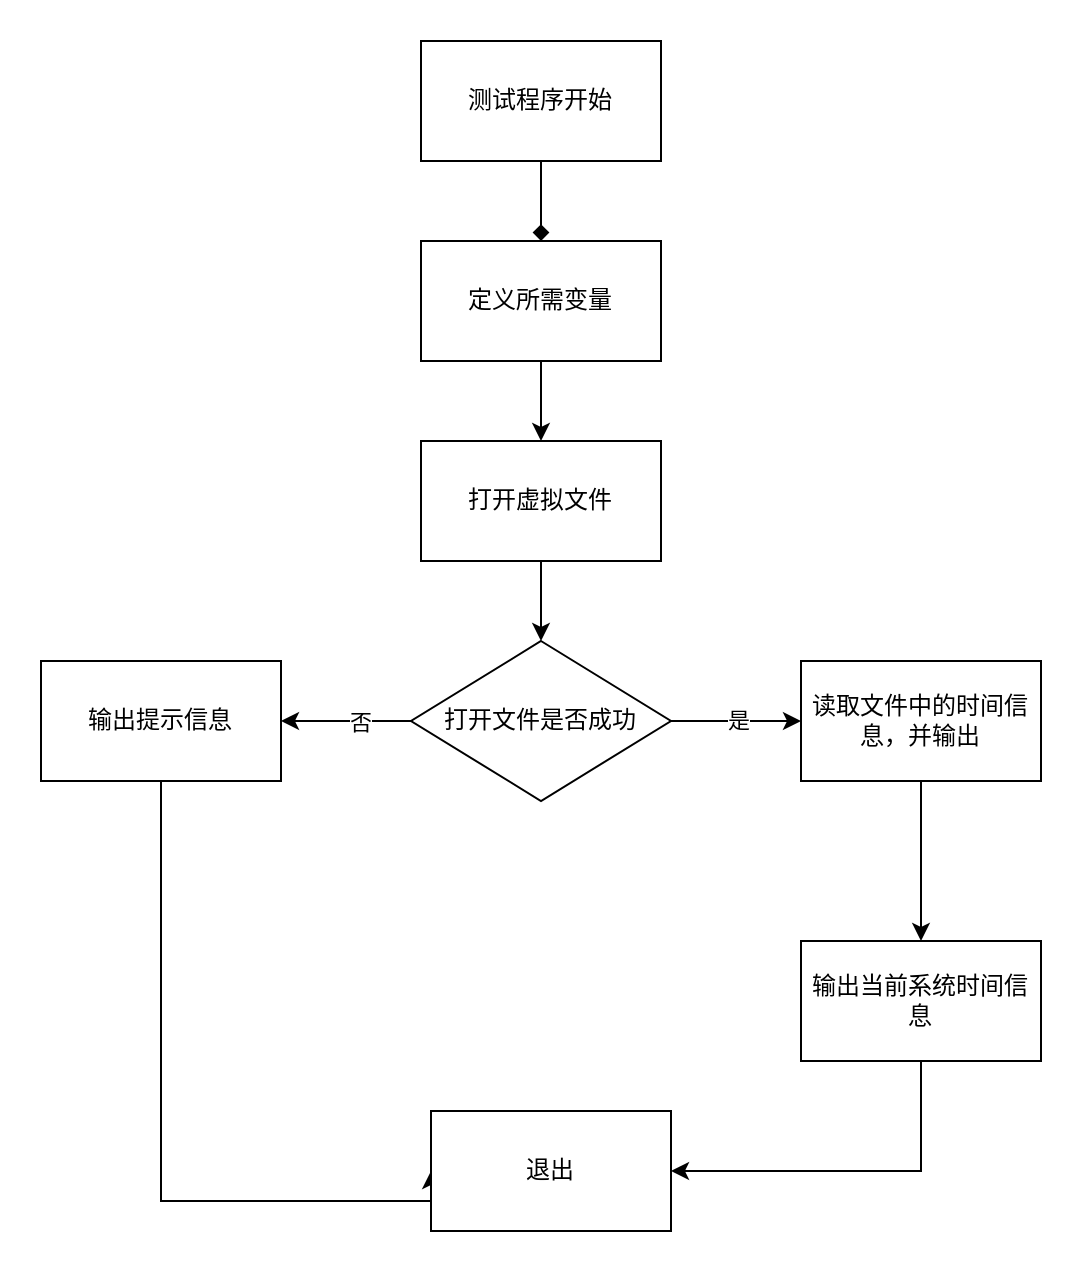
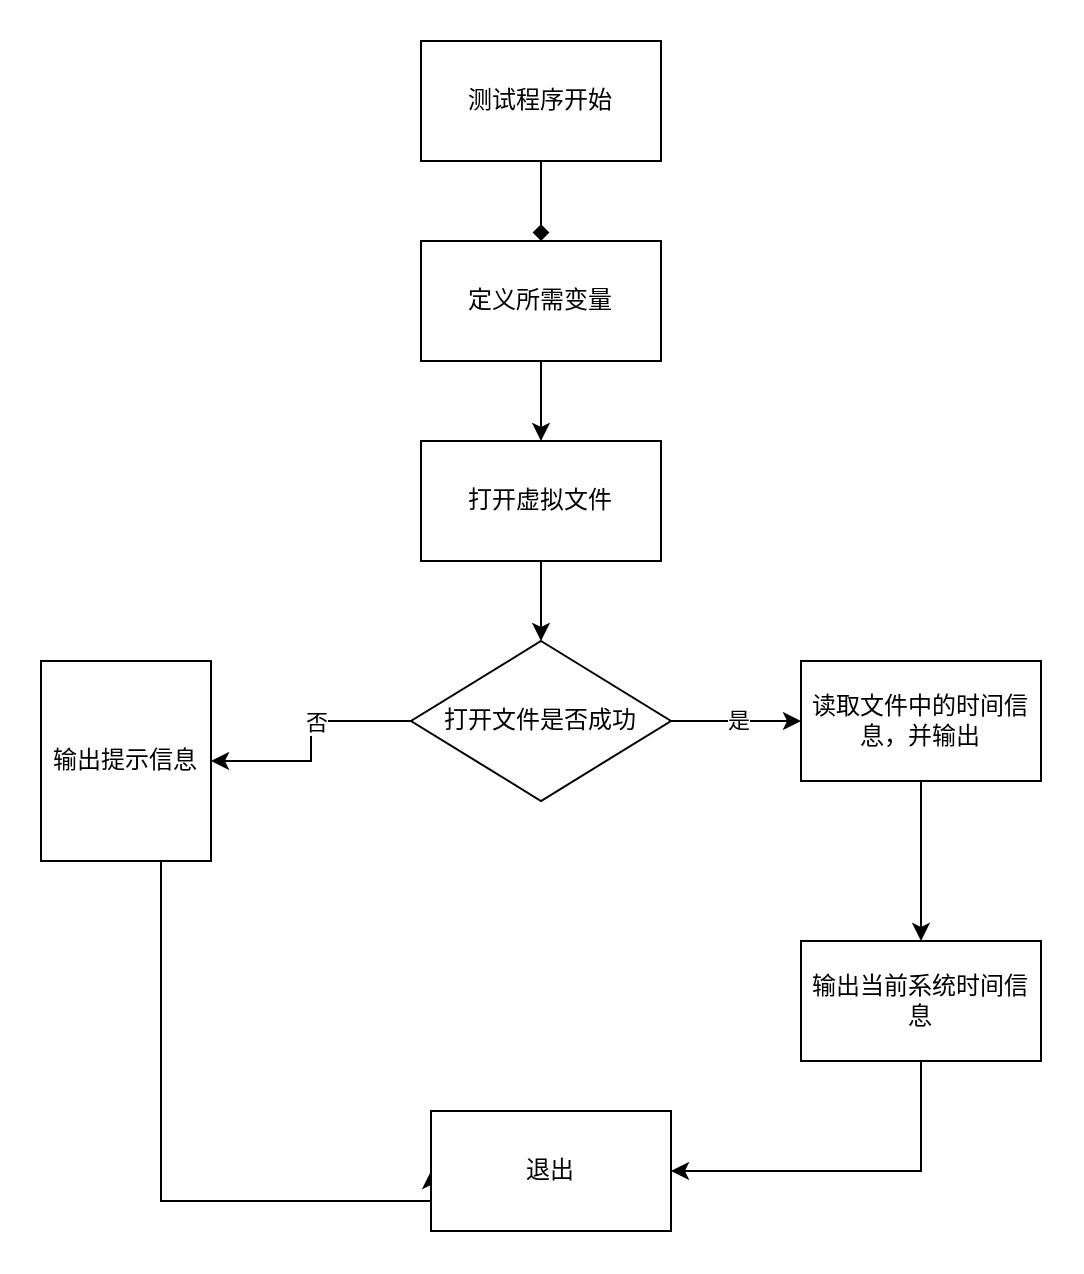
(161, 721) -> (126, 761)
